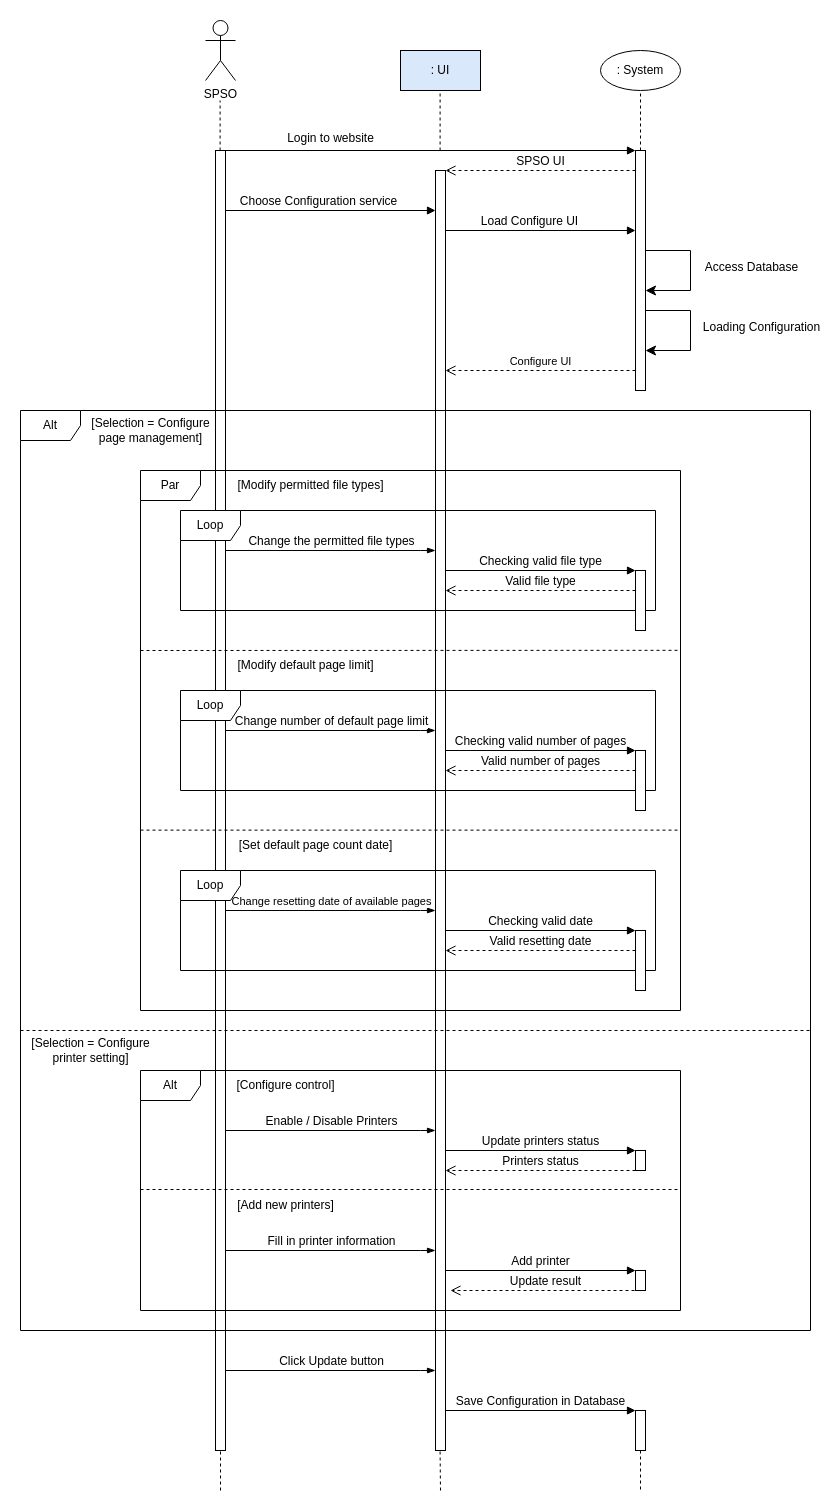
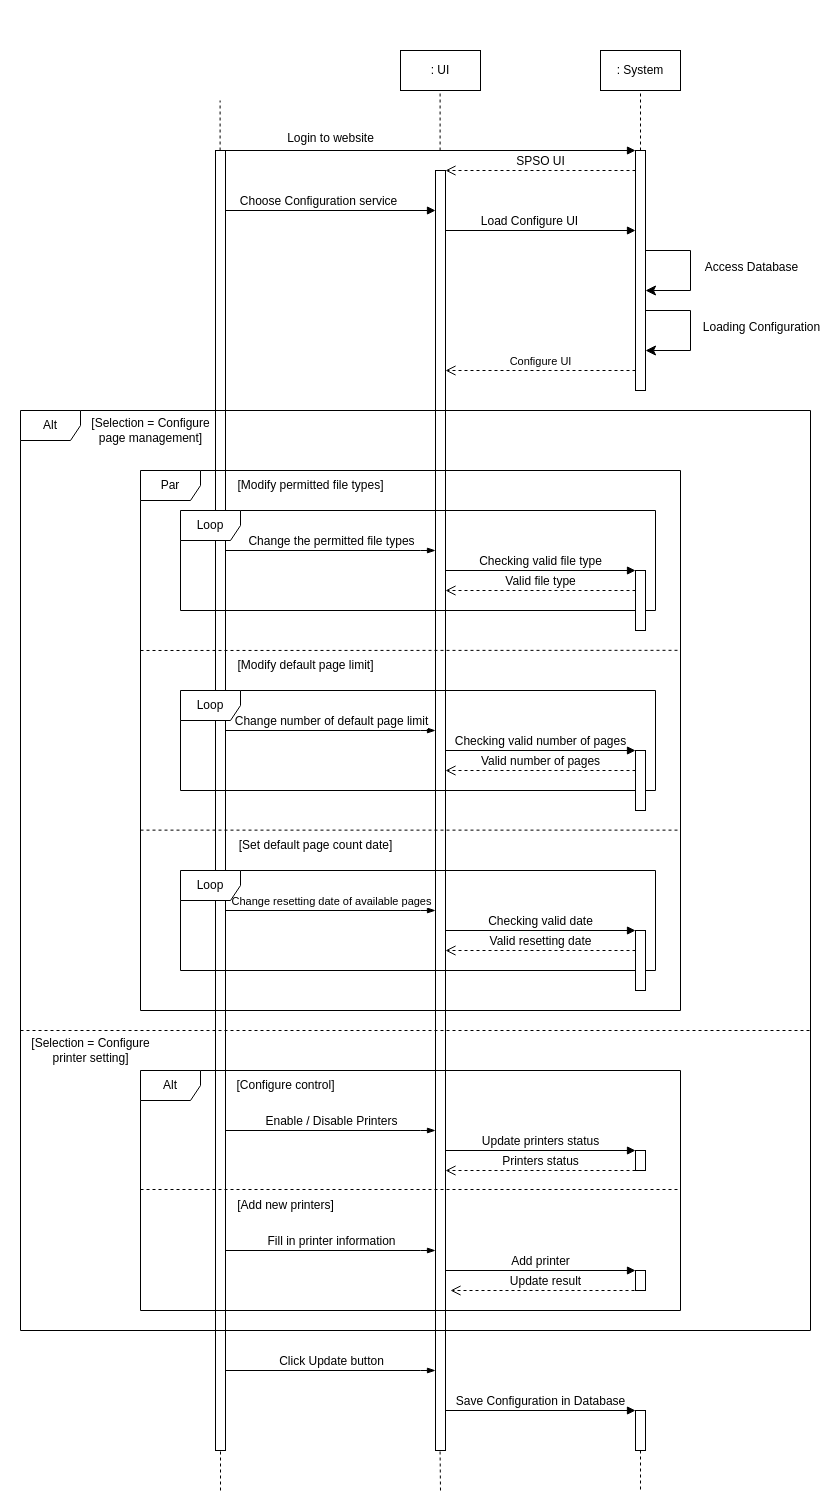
(221, 51) -> none
(441, 71) -> (441, 71)
(641, 71) -> (641, 71)
